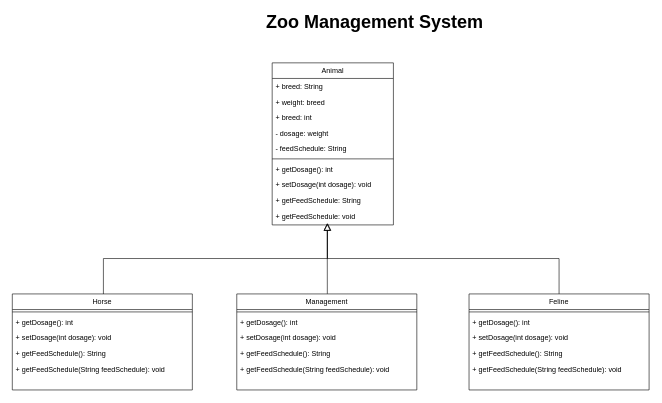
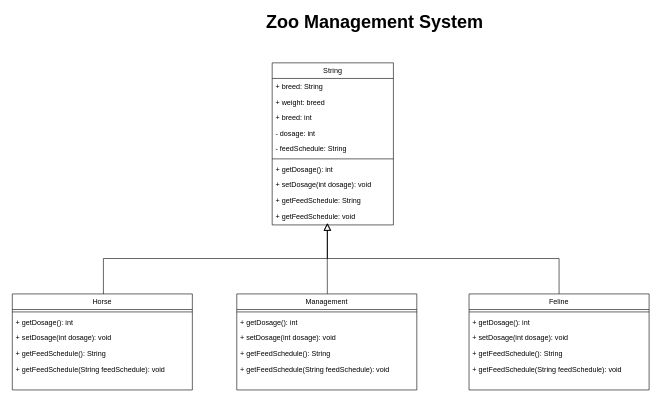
(332, 71) -> (332, 71)
(304, 133) -> (298, 133)
